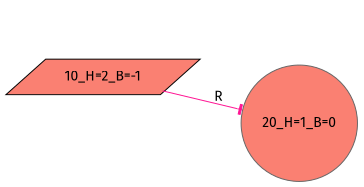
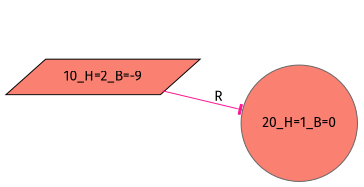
(103, 77) -> (103, 77)
